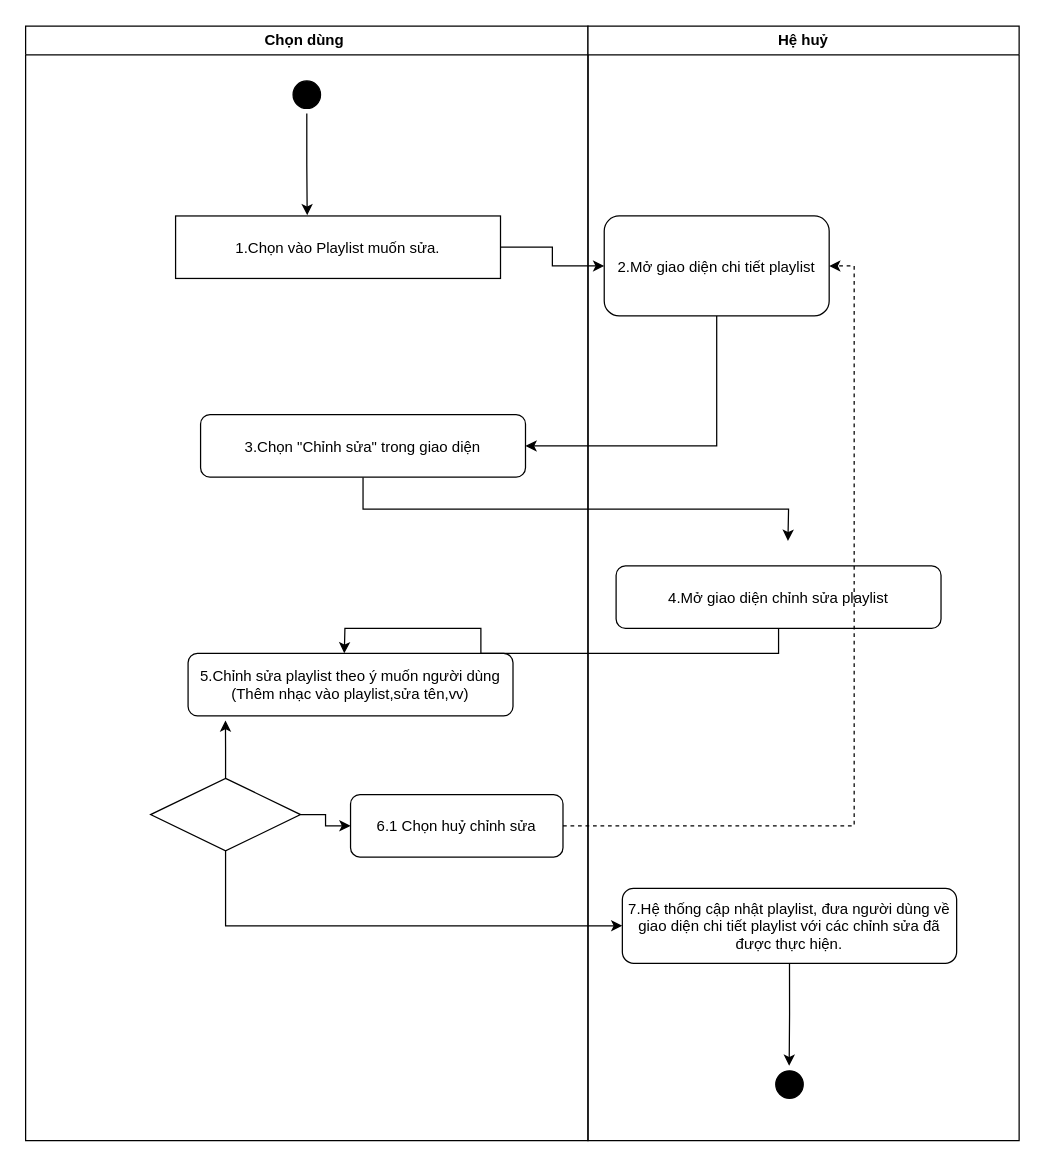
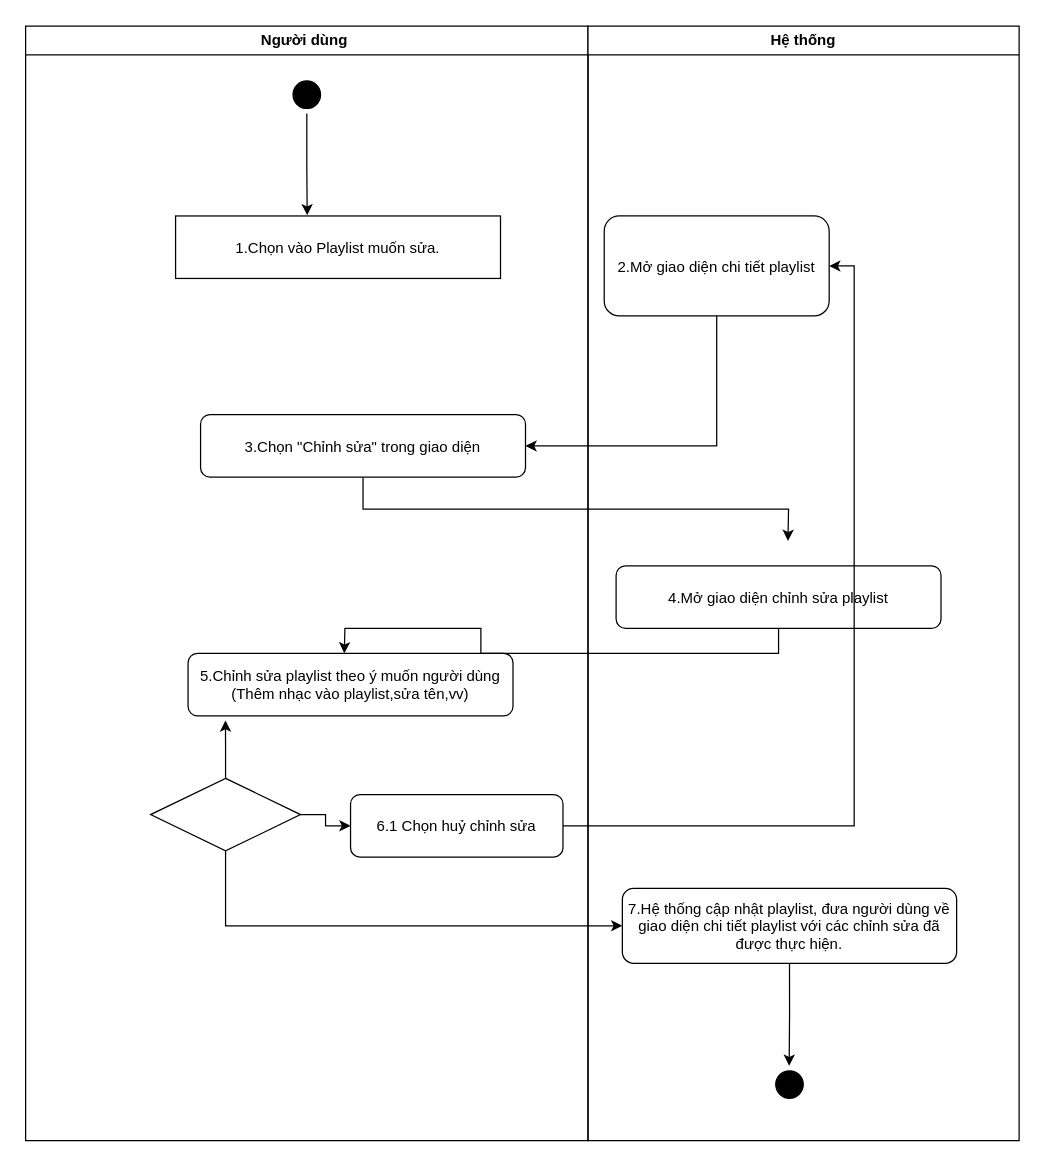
(307, 41) -> (307, 41)
(804, 41) -> (804, 41)
(553, 252) -> none
(854, 682) -> (854, 682)
